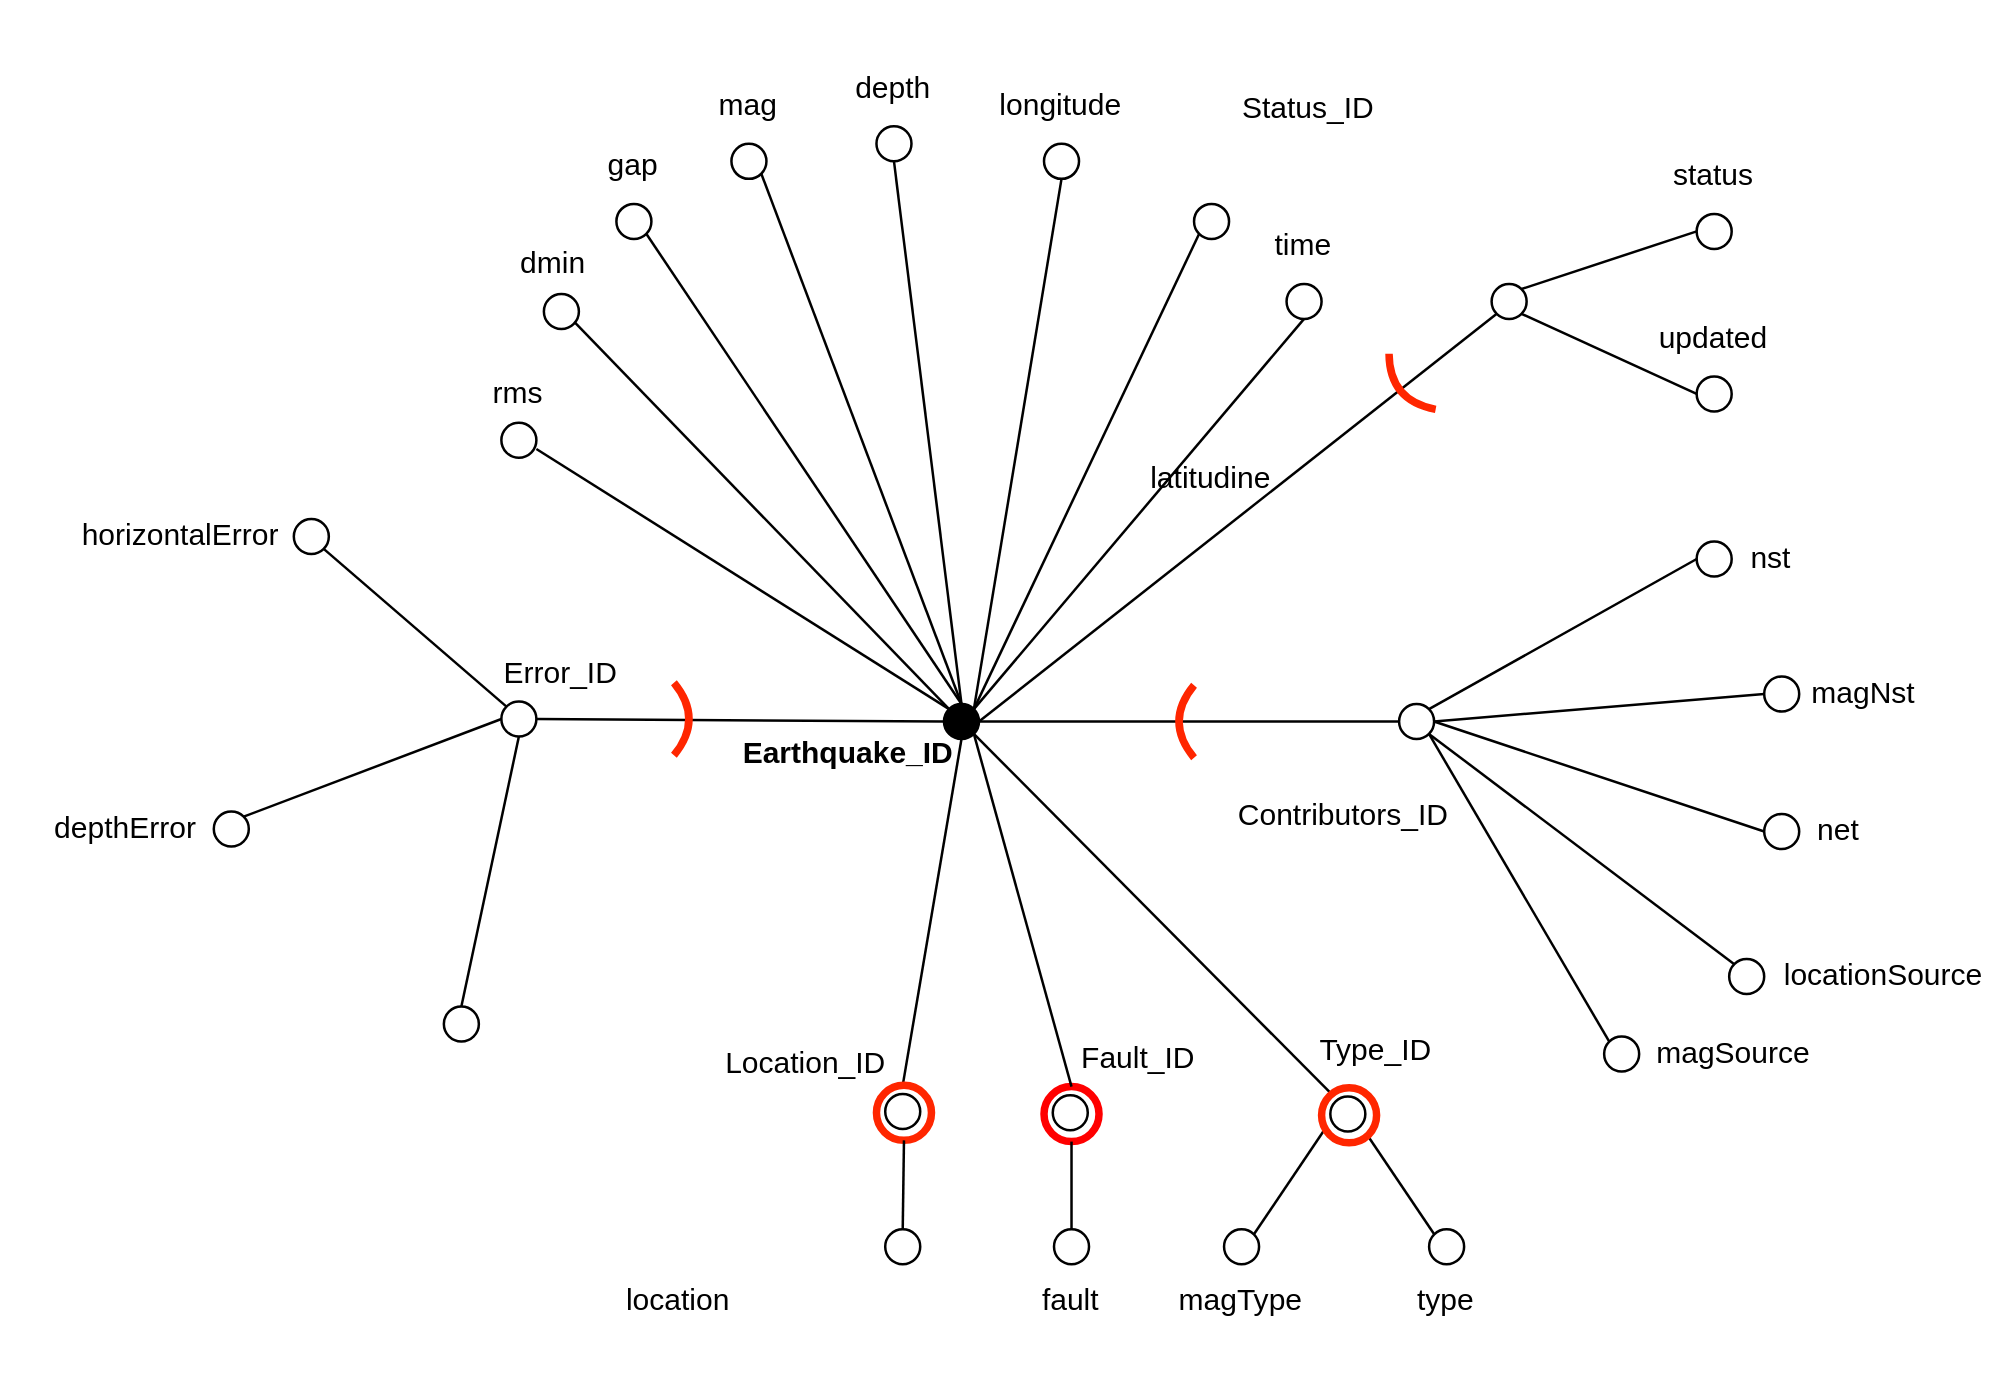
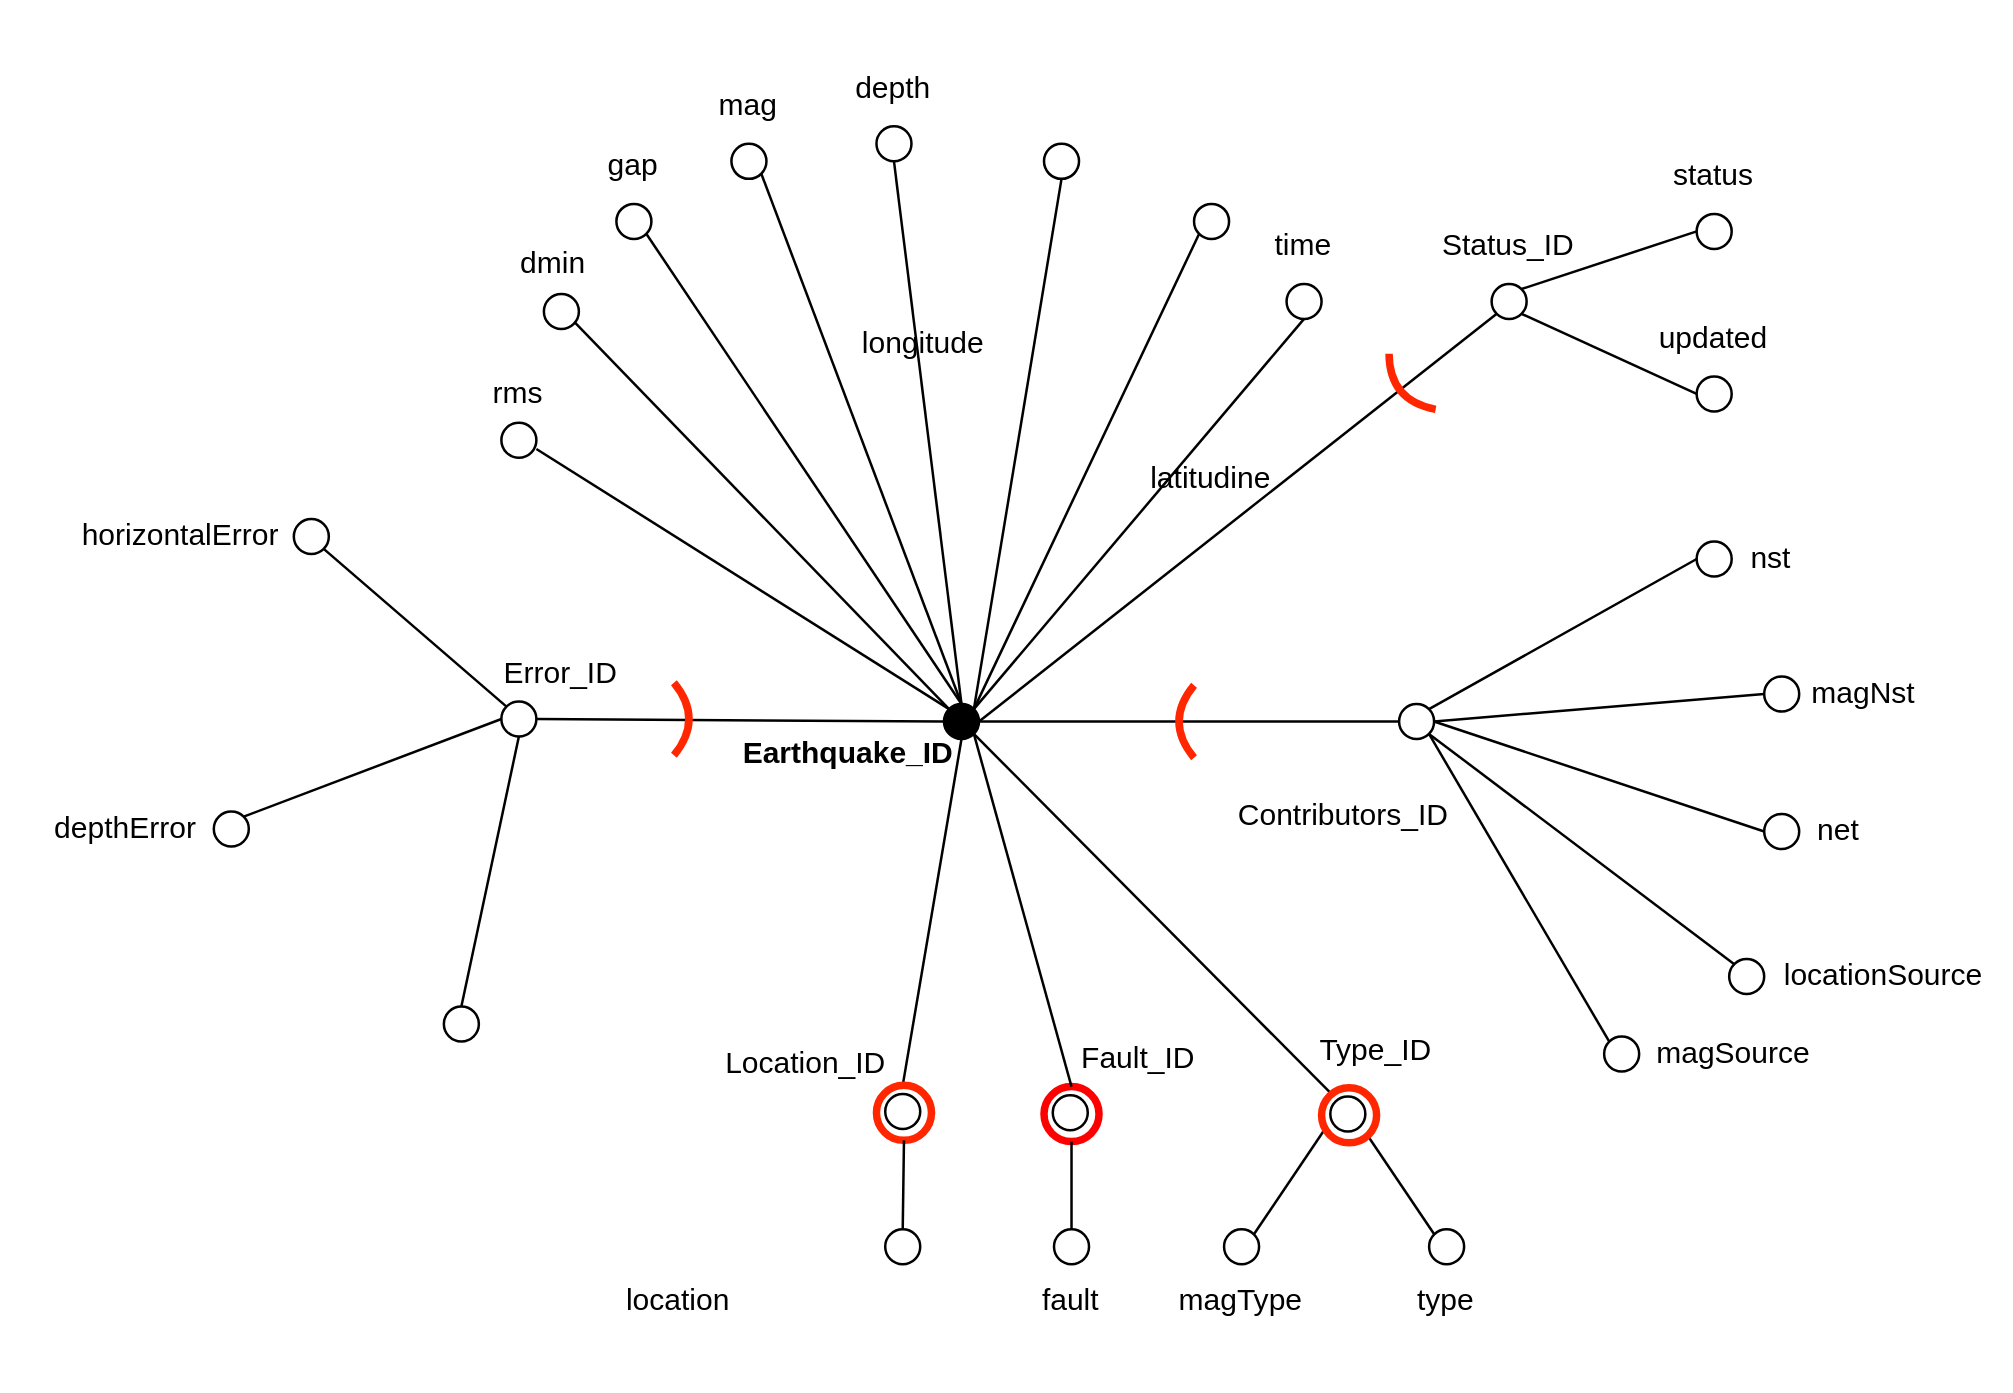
(1061, 106) -> (924, 344)
(1309, 109) -> (1509, 246)
